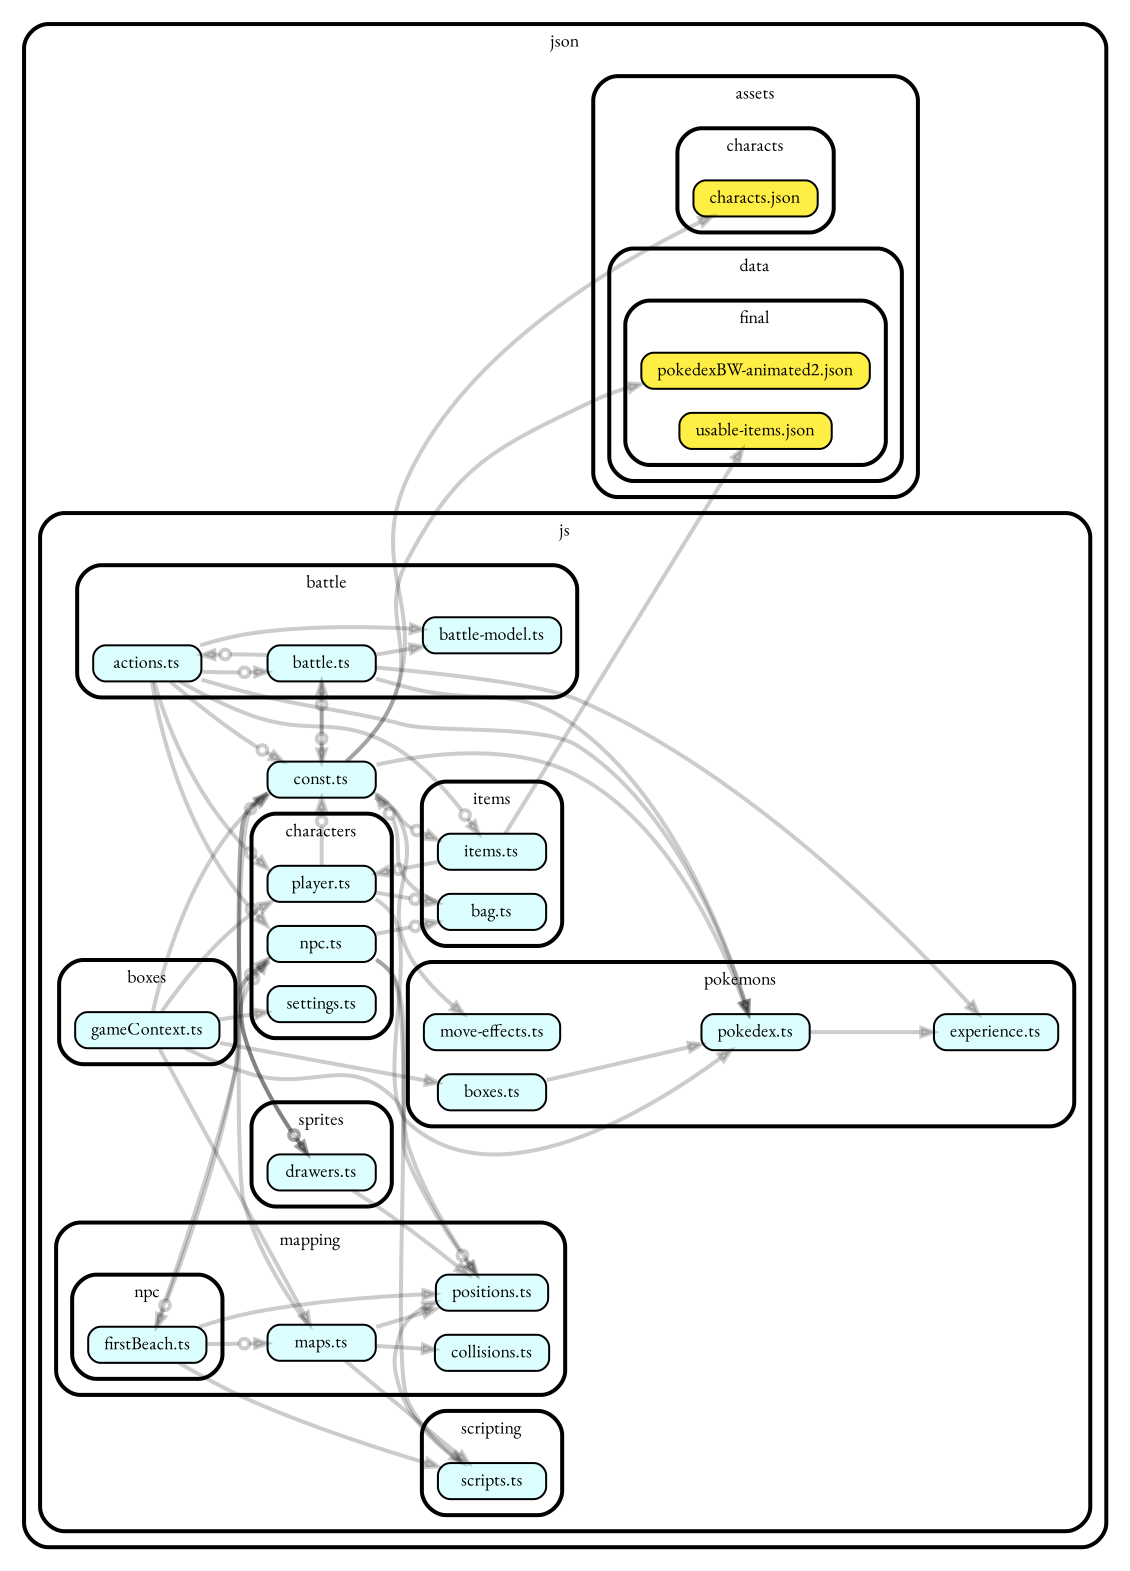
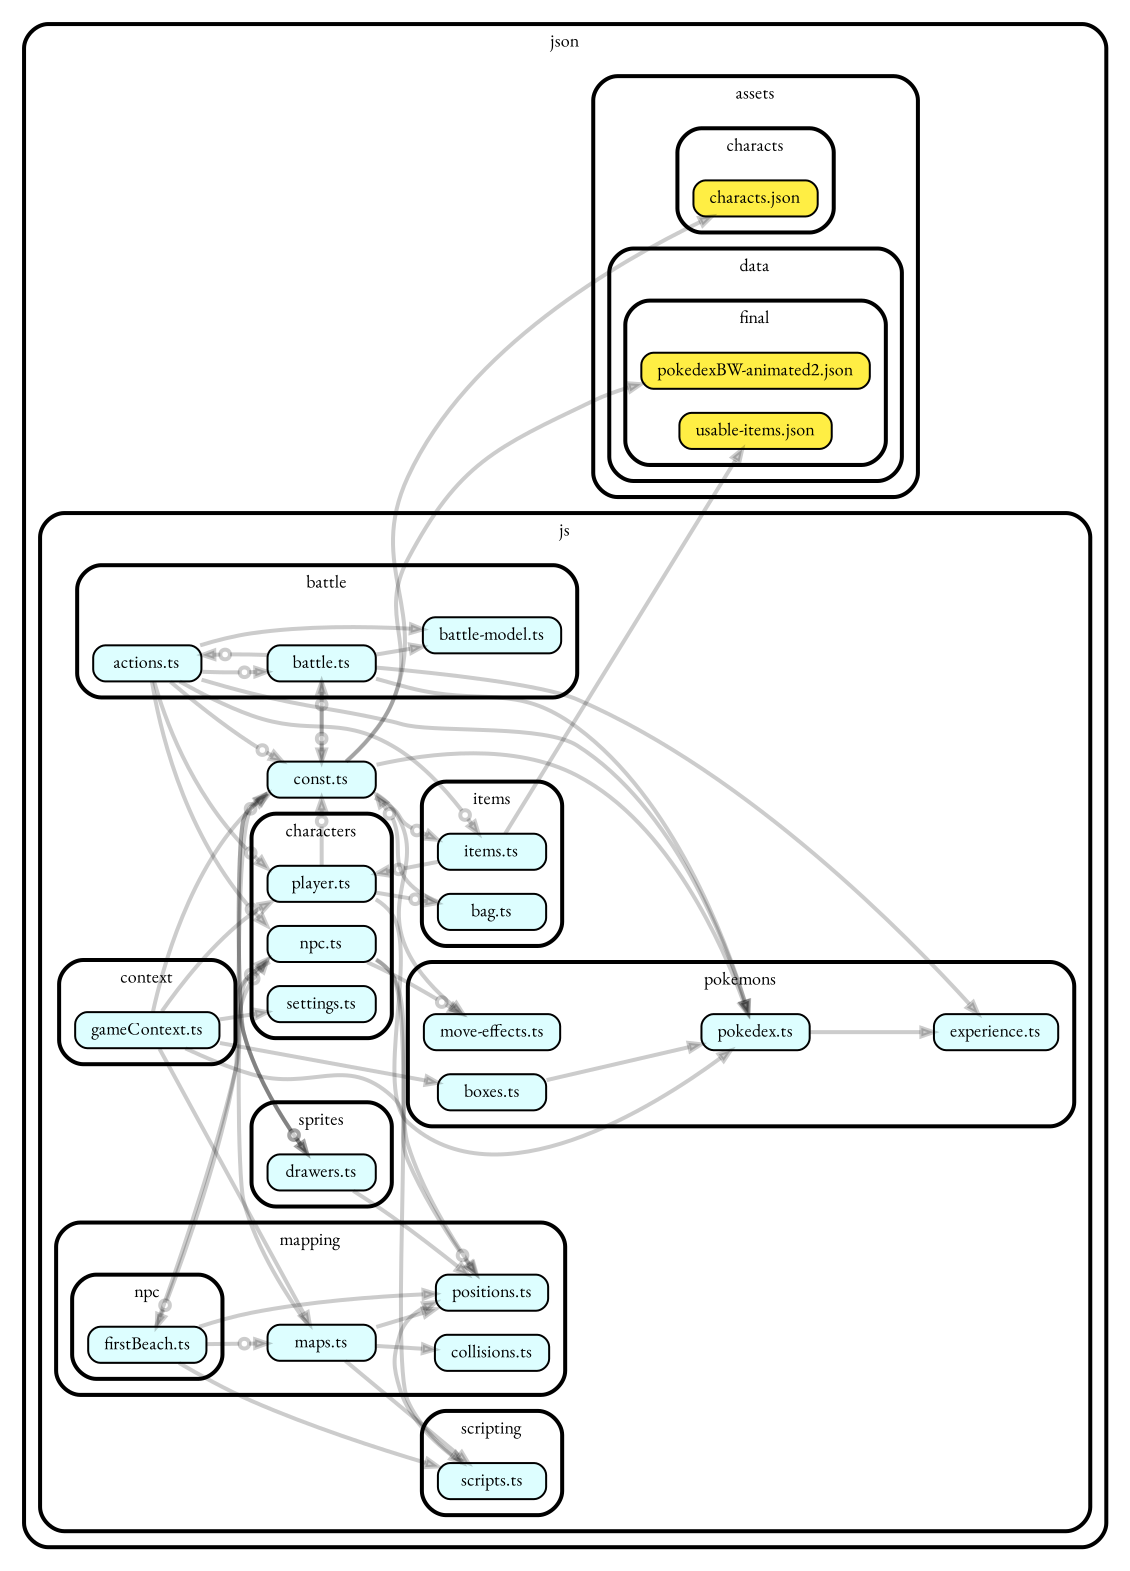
(393, 931) -> (403, 980)
(147, 978) -> (147, 978)
